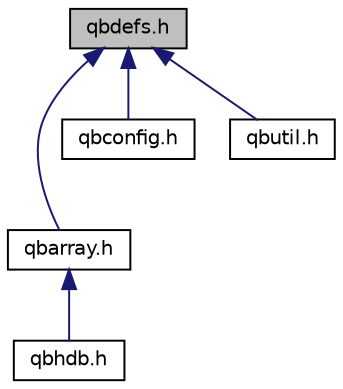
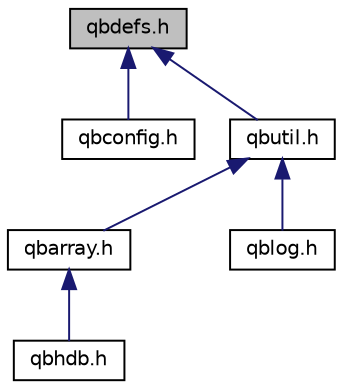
(39, 139) -> (167, 199)
none -> (282, 250)
